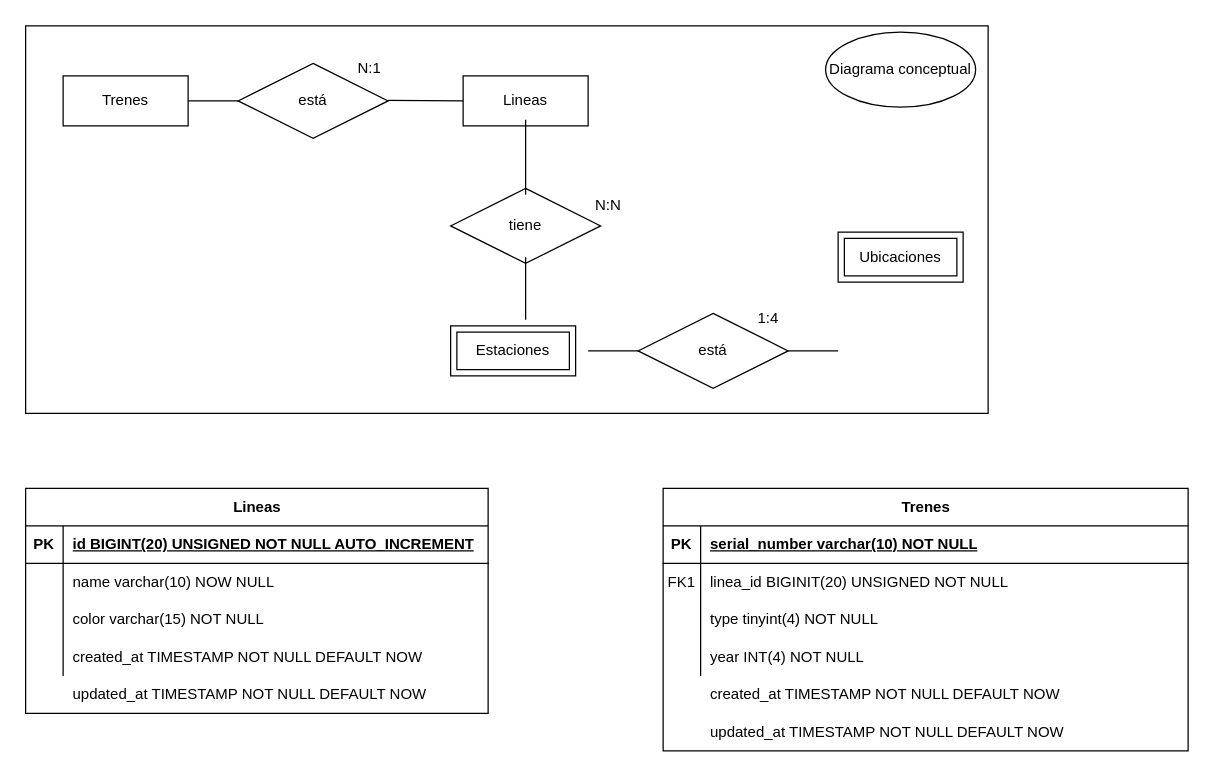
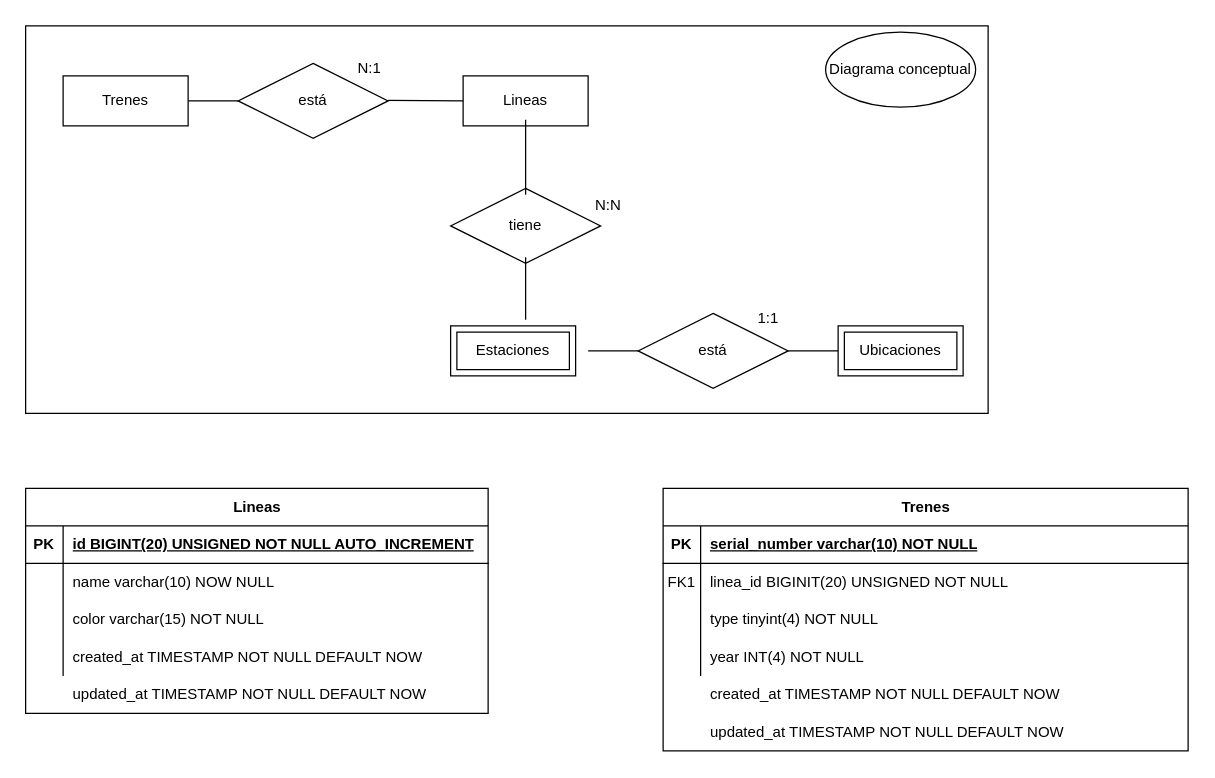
(901, 257) -> (901, 351)
(769, 318) -> (769, 318)
